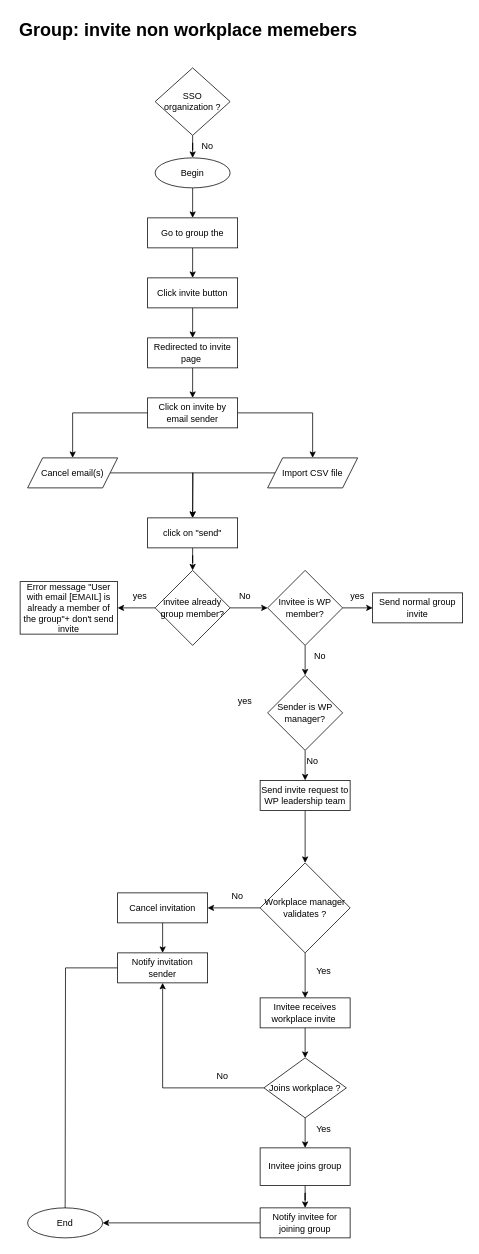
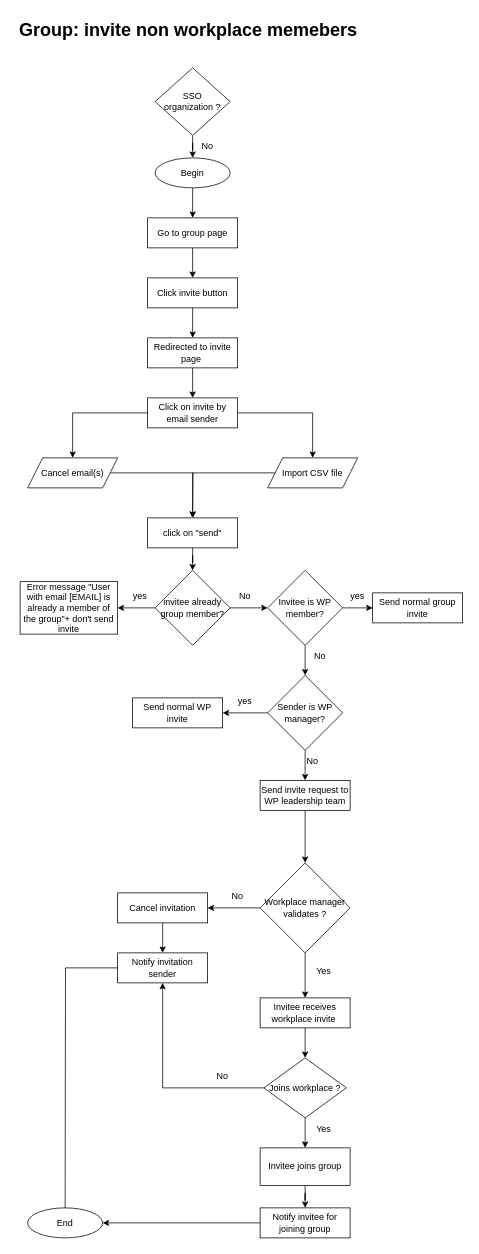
(192, 233) -> (192, 233)
none -> (177, 713)
none -> (229, 713)
